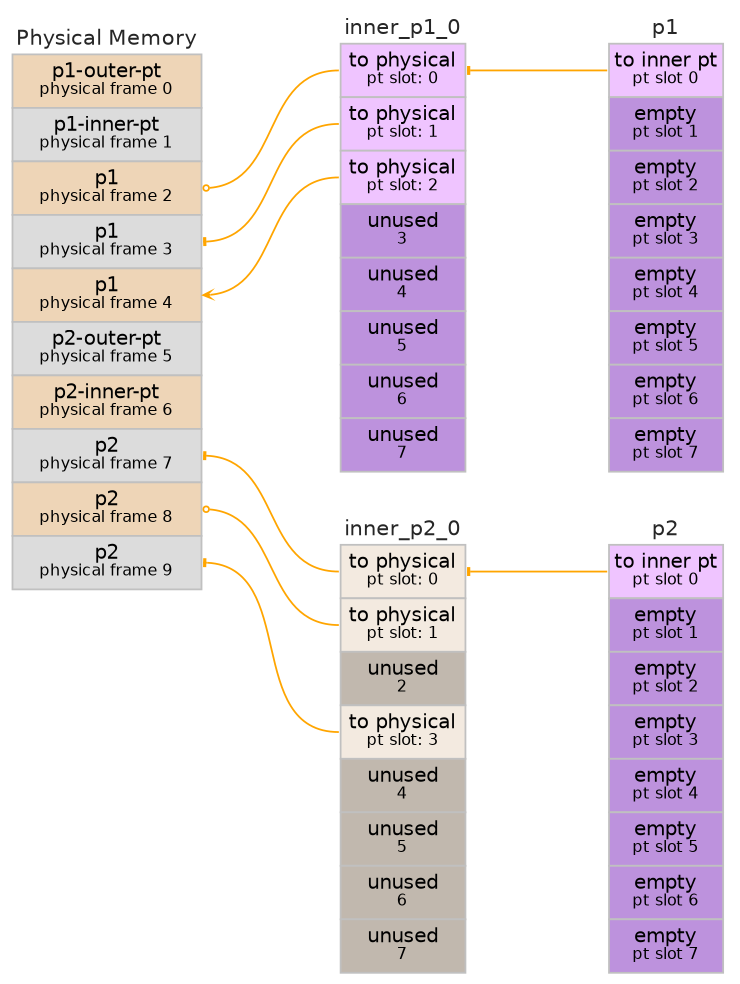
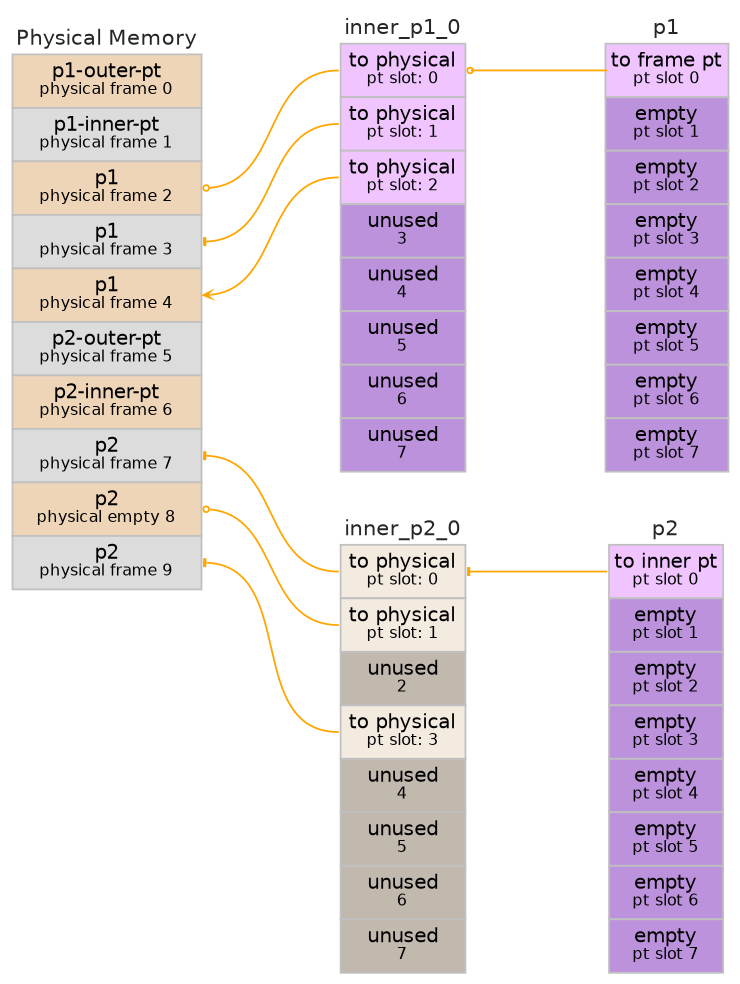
(666, 61) -> (667, 61)
(539, 70) -> (539, 70)
(107, 517) -> (107, 517)
